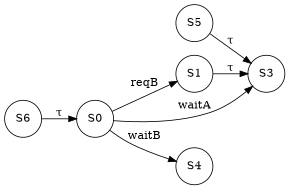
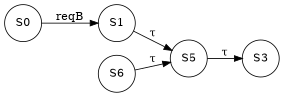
(226, 74) -> (149, 39)
(55, 119) -> (149, 67)
(183, 119) -> none
(194, 166) -> none
